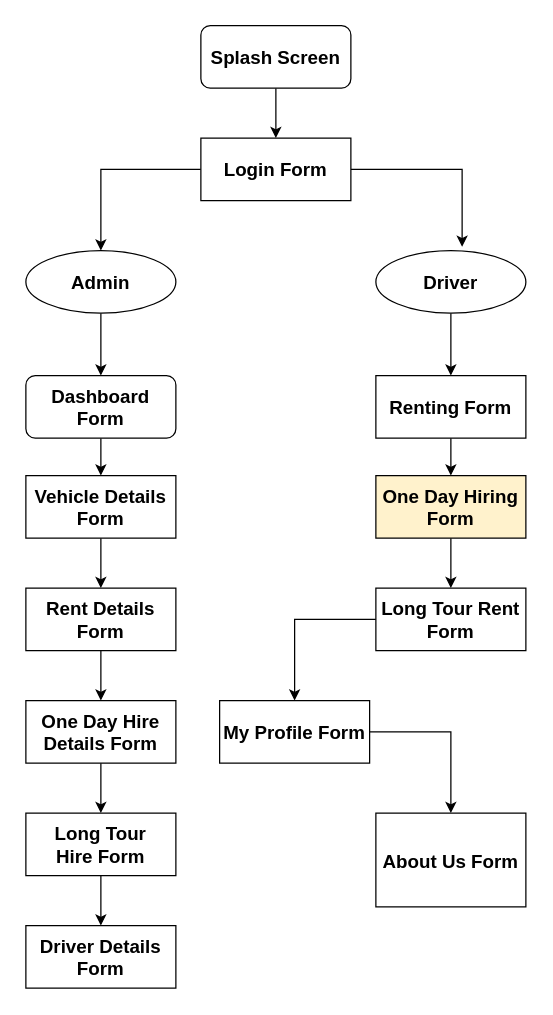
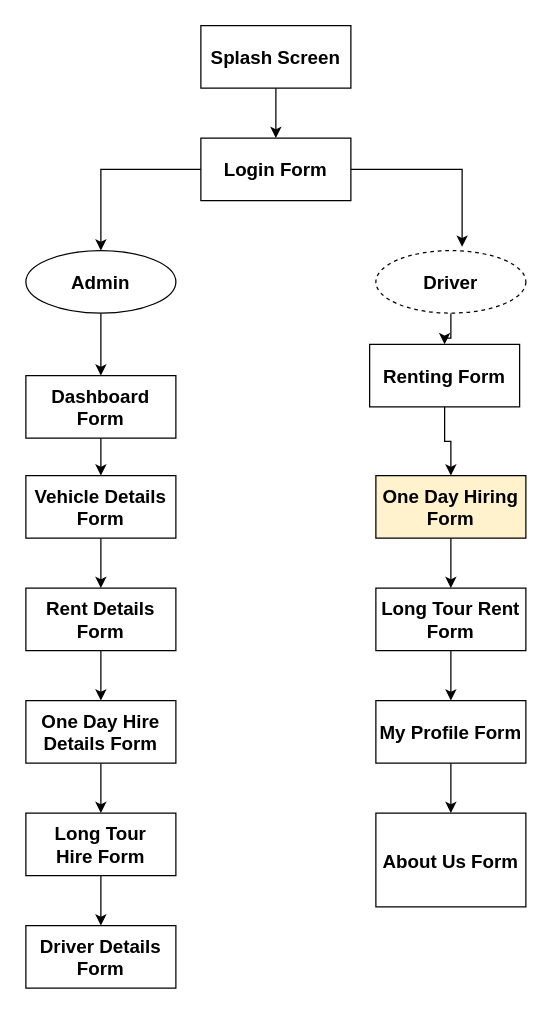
(276, 57) -> (276, 57)
(451, 282) -> (451, 282)
(101, 407) -> (101, 407)
(451, 407) -> (444, 376)
(294, 732) -> (451, 732)
